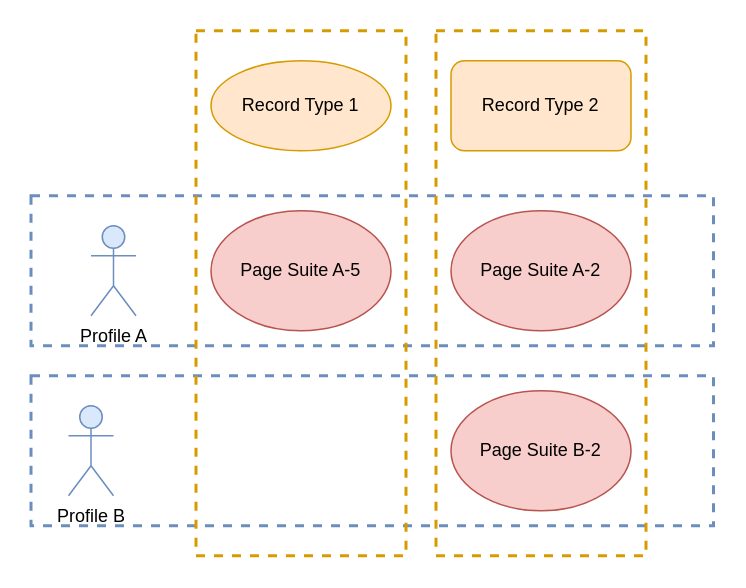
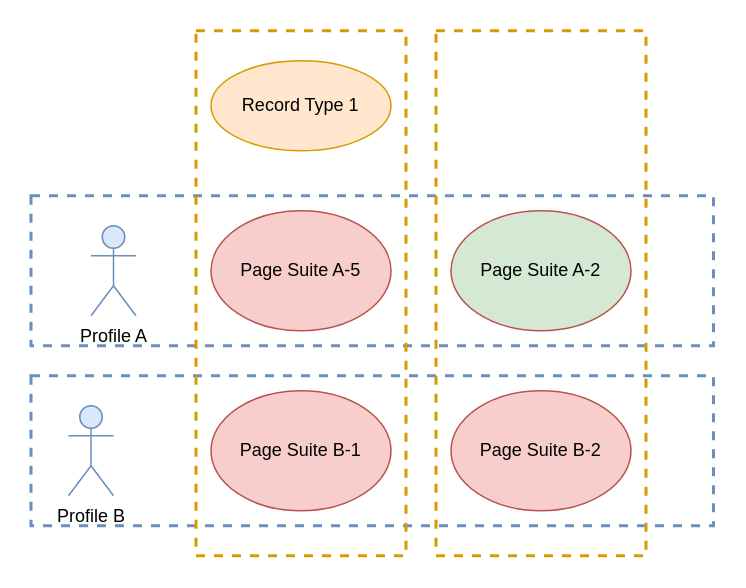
(541, 106) -> none
(541, 271) -> (541, 271)
none -> (301, 451)
